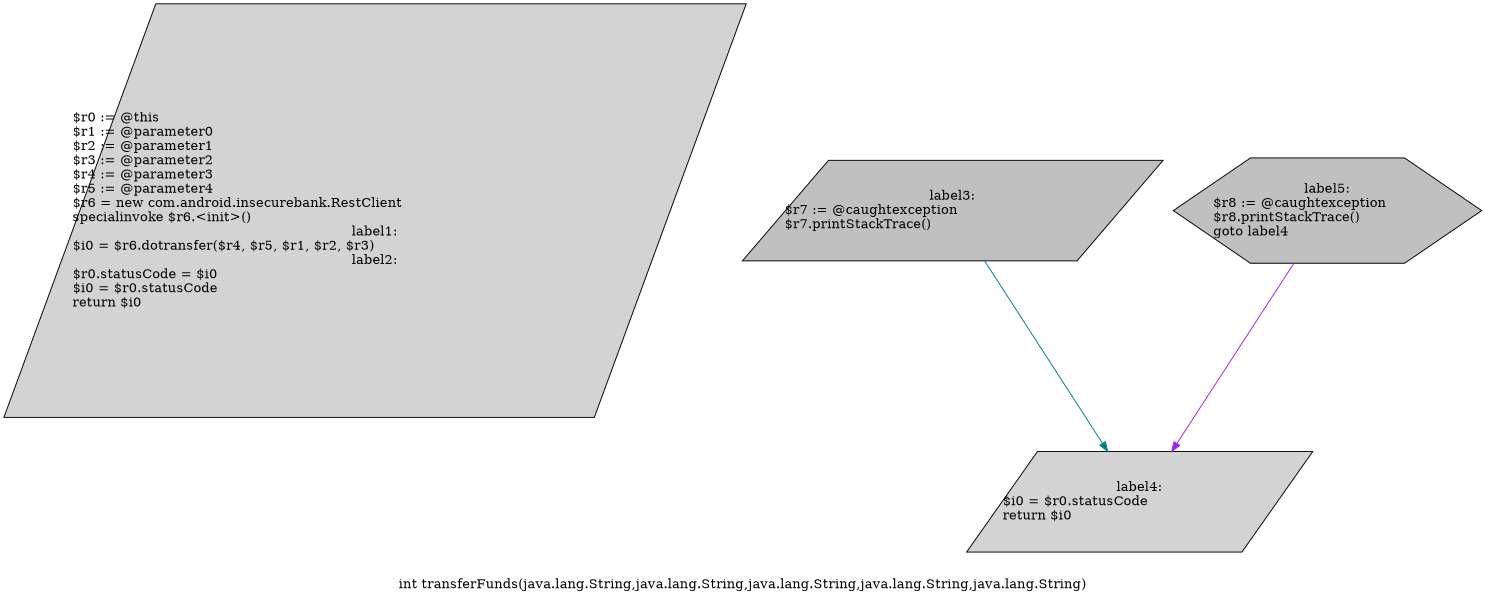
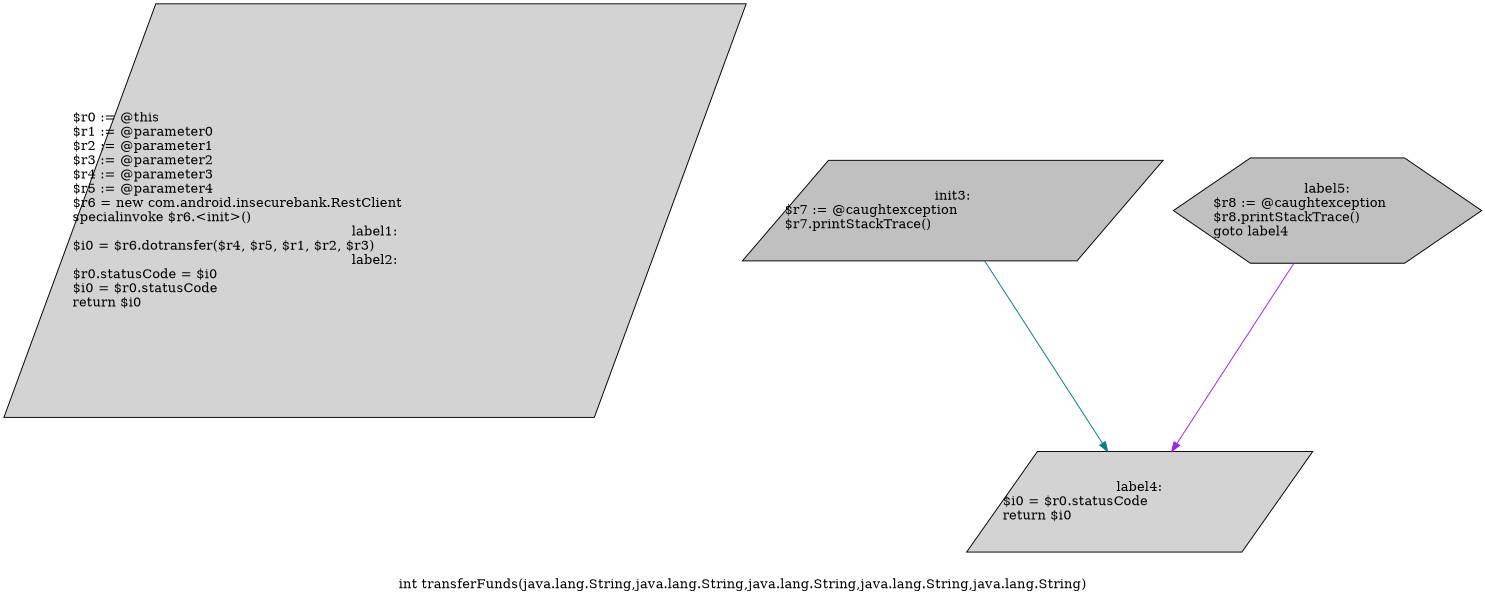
(953, 211) -> (953, 211)
